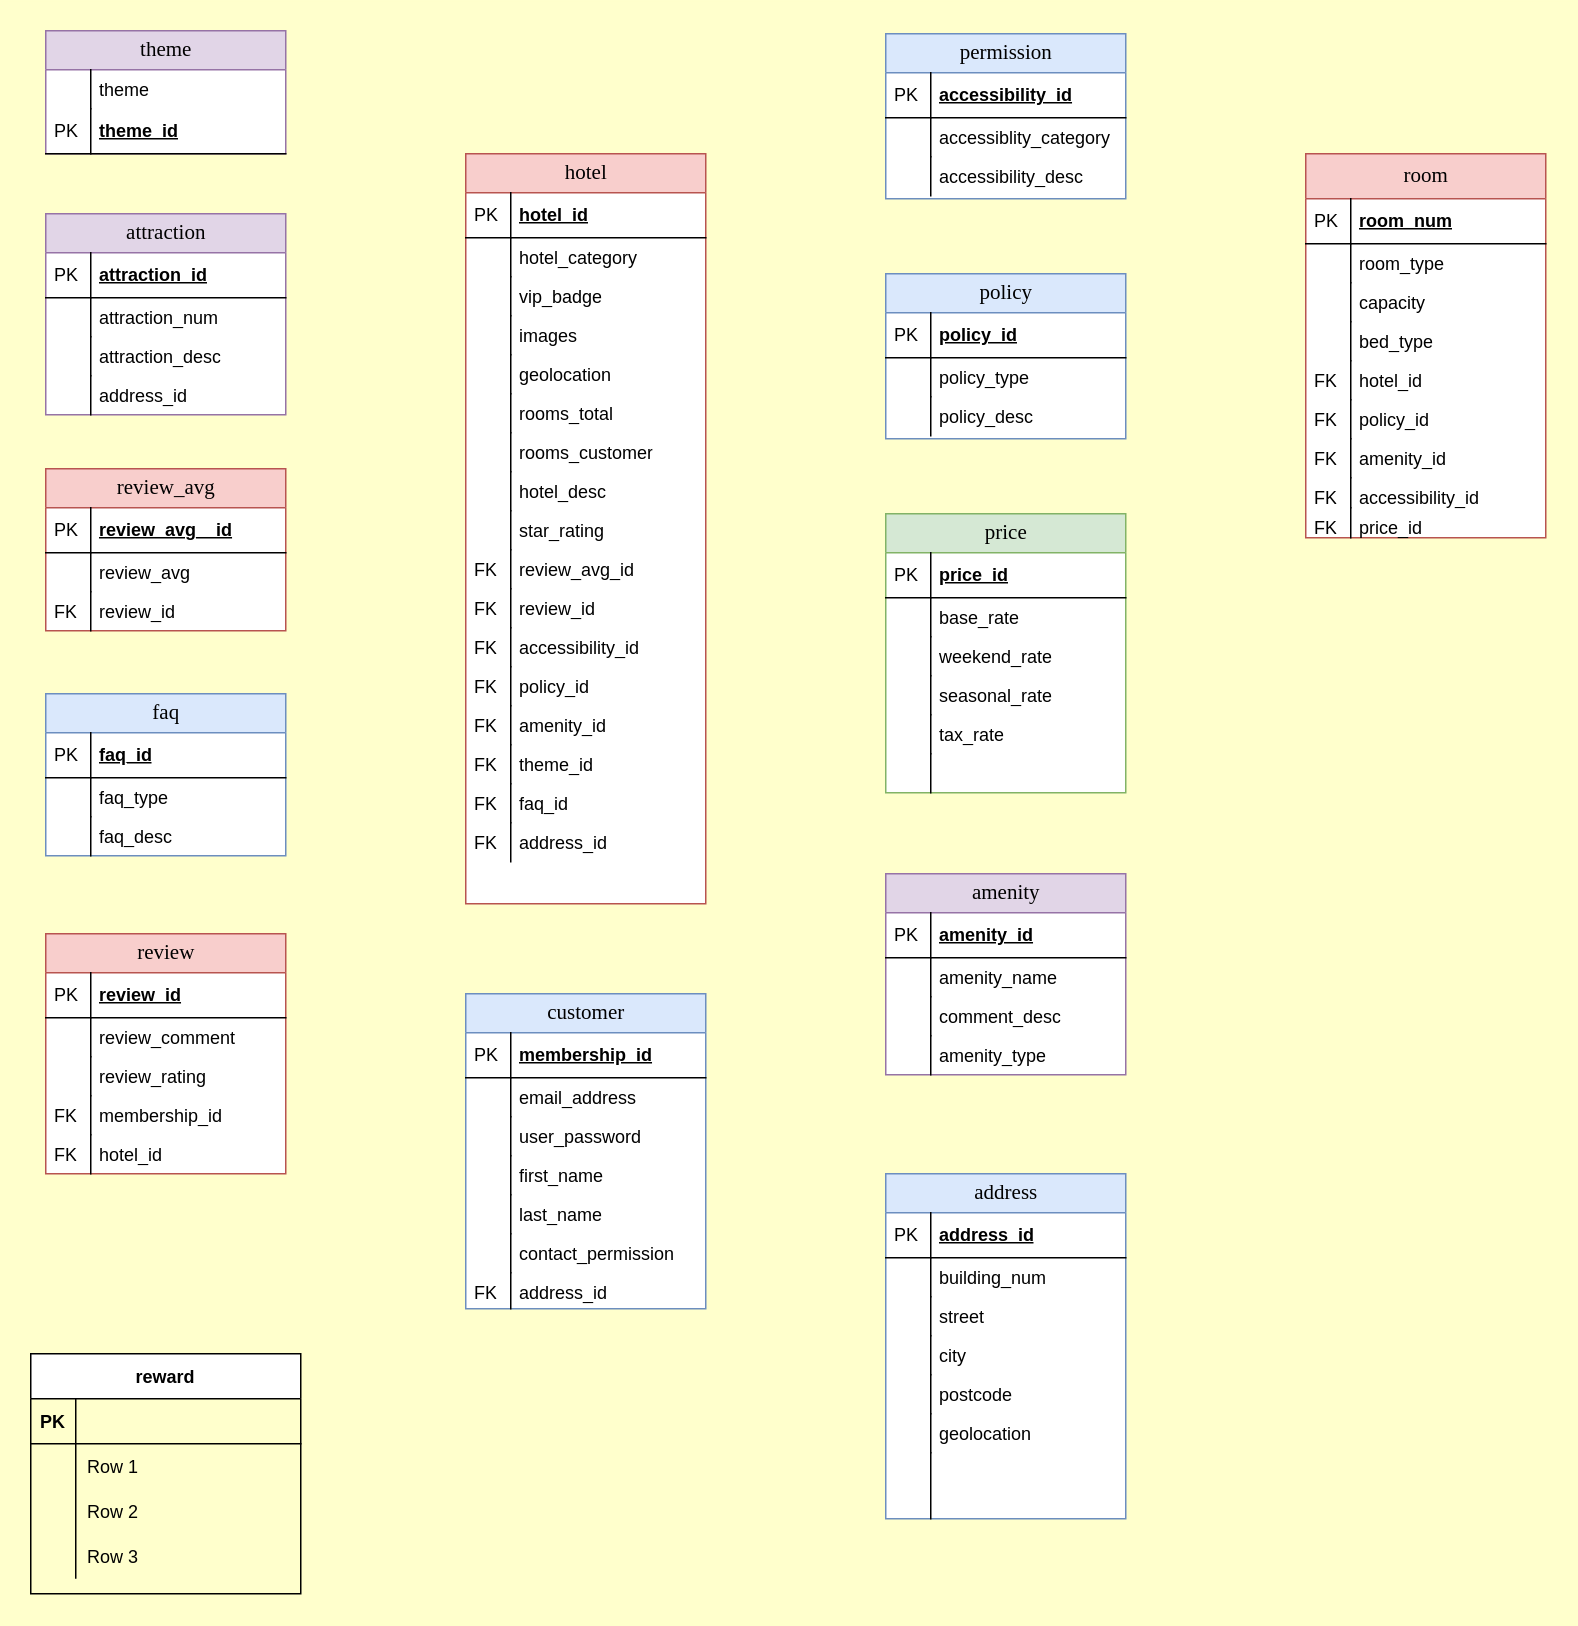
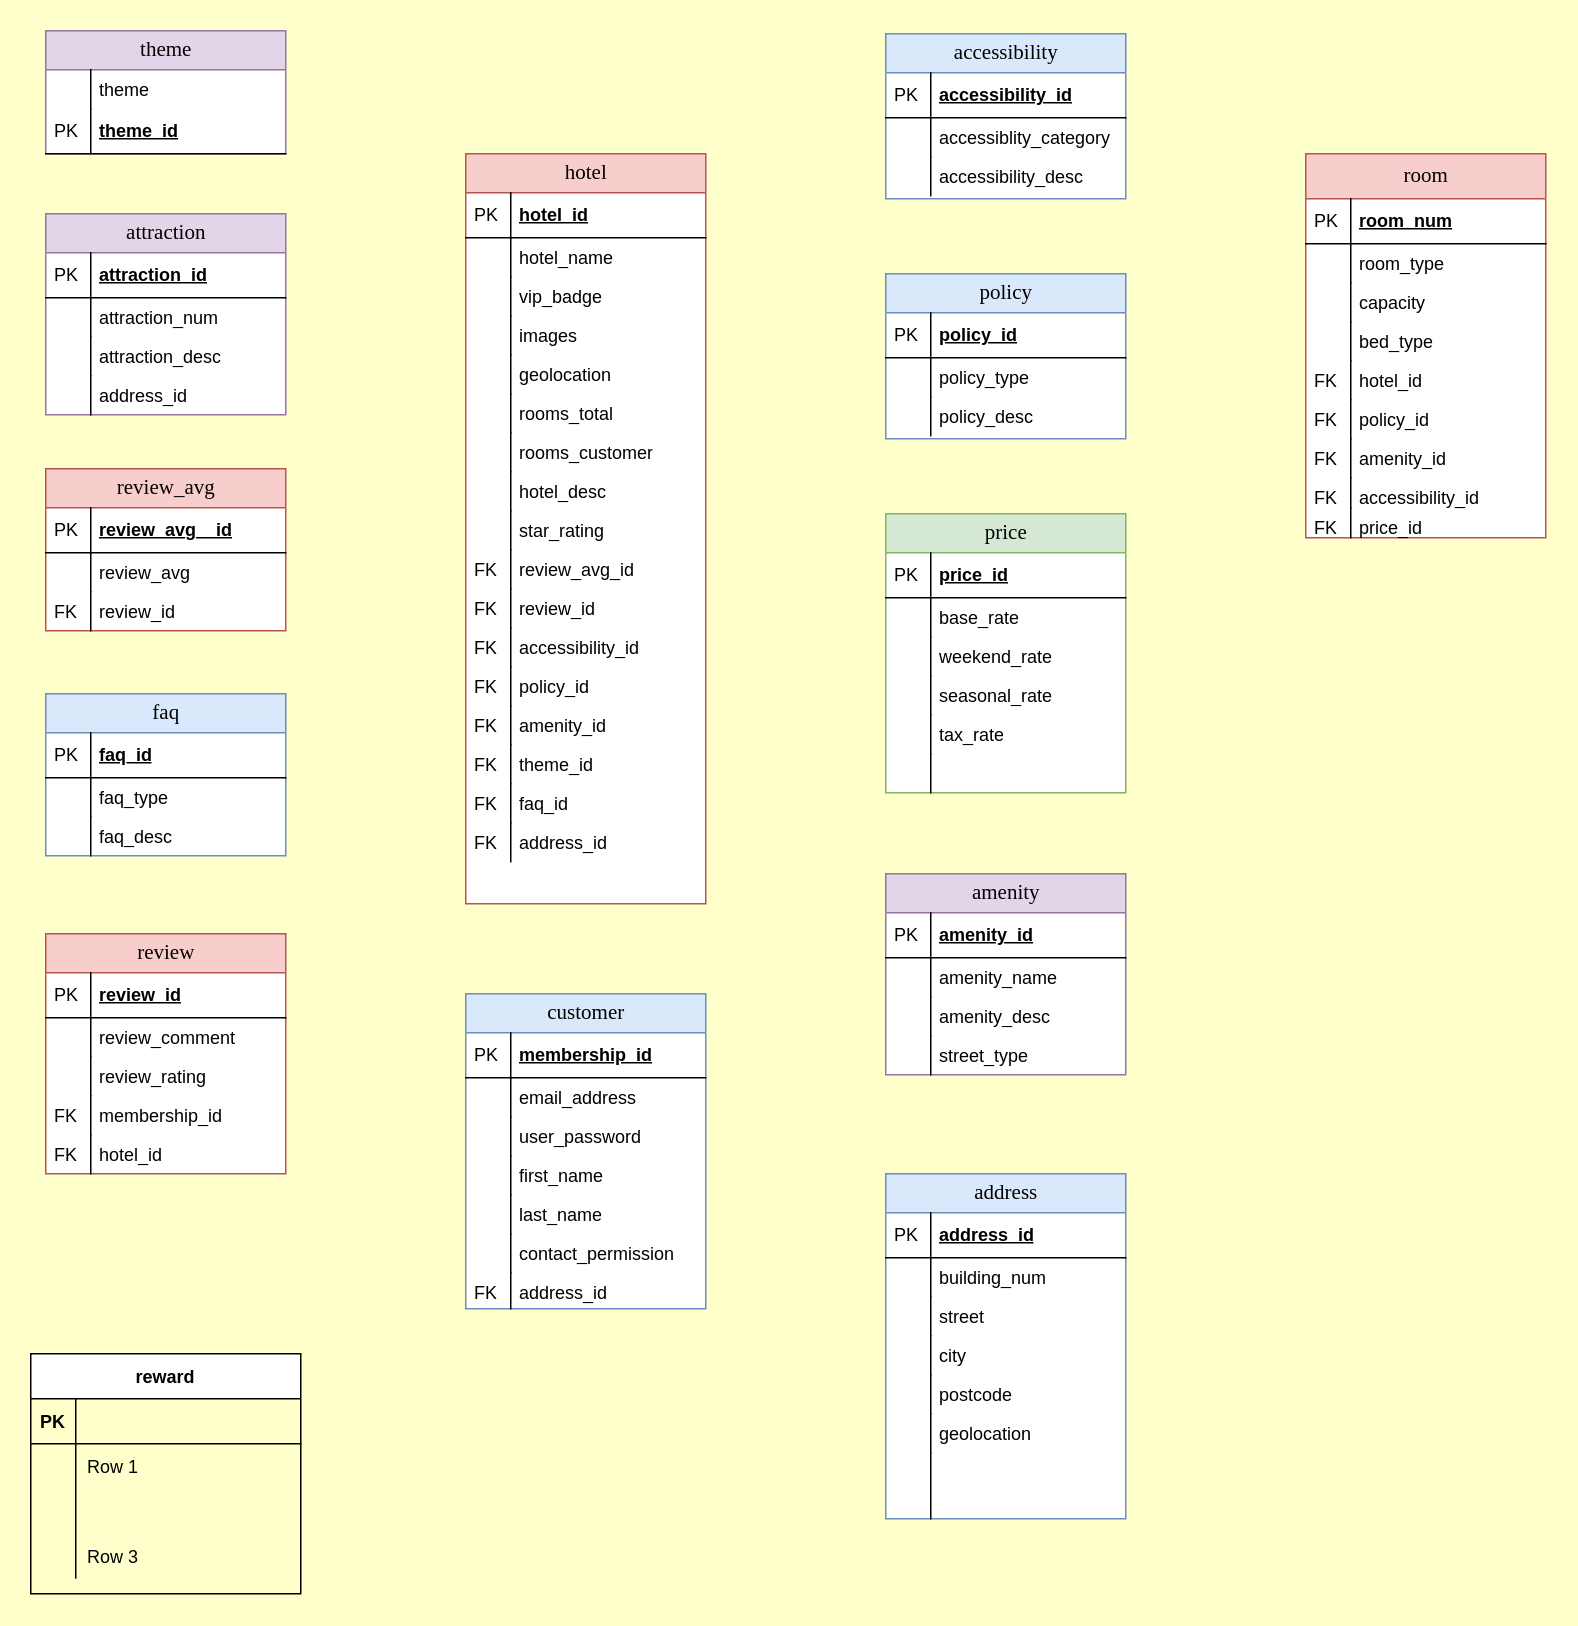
(1007, 53) -> (1007, 53)
(588, 259) -> (568, 259)
(1000, 1018) -> (998, 1018)
(998, 1057) -> (995, 1057)
(188, 1511) -> none
